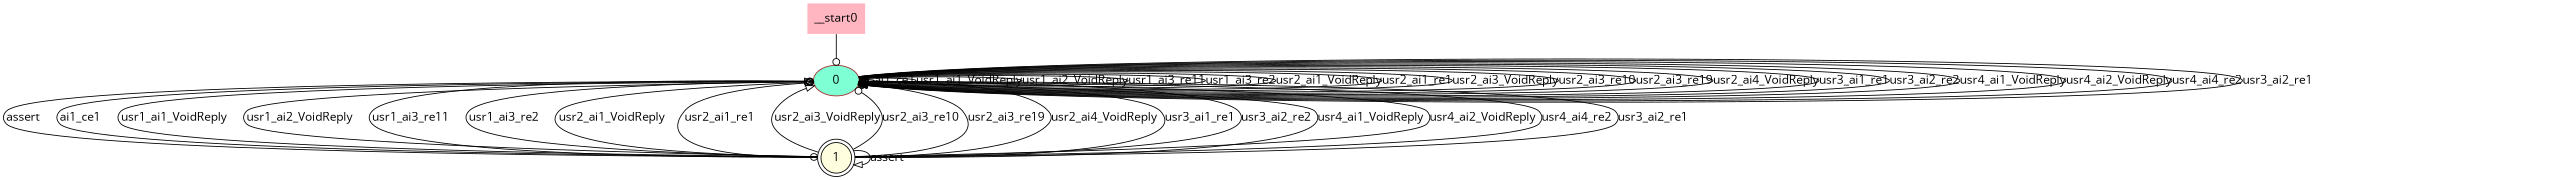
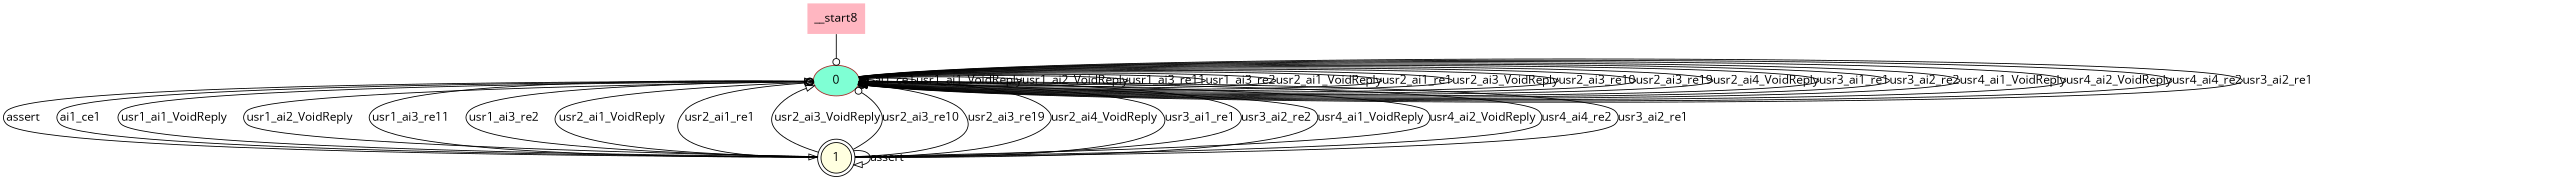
(836, 19) -> (836, 19)
(4, 116) -> (4, 115)
